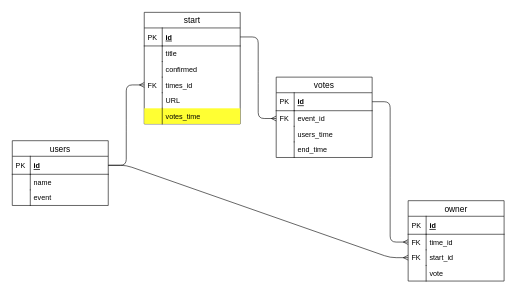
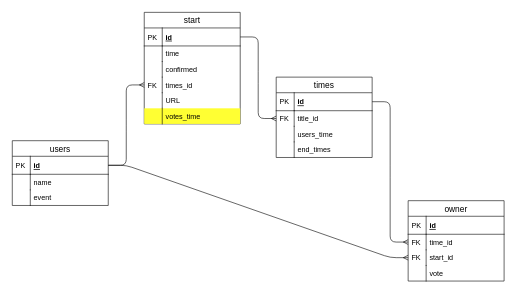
(174, 54) -> (173, 54)
(324, 85) -> (324, 85)
(313, 119) -> (311, 119)
(313, 150) -> (315, 150)
